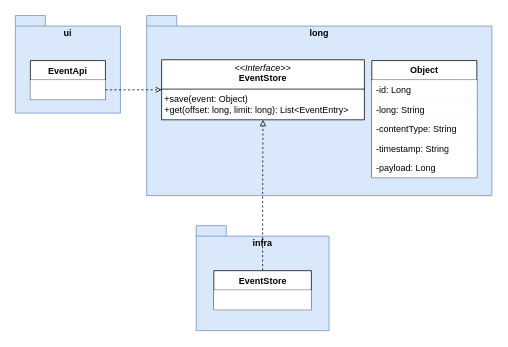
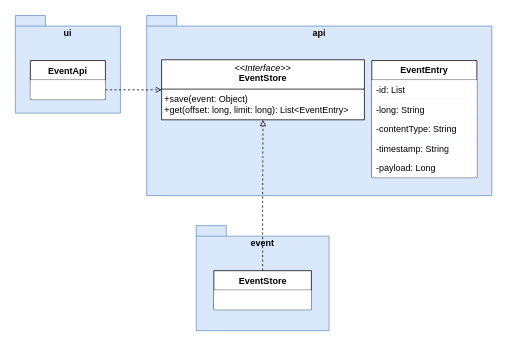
(319, 34) -> (319, 34)
(424, 70) -> (424, 70)
(395, 91) -> (394, 91)
(263, 244) -> (263, 244)
